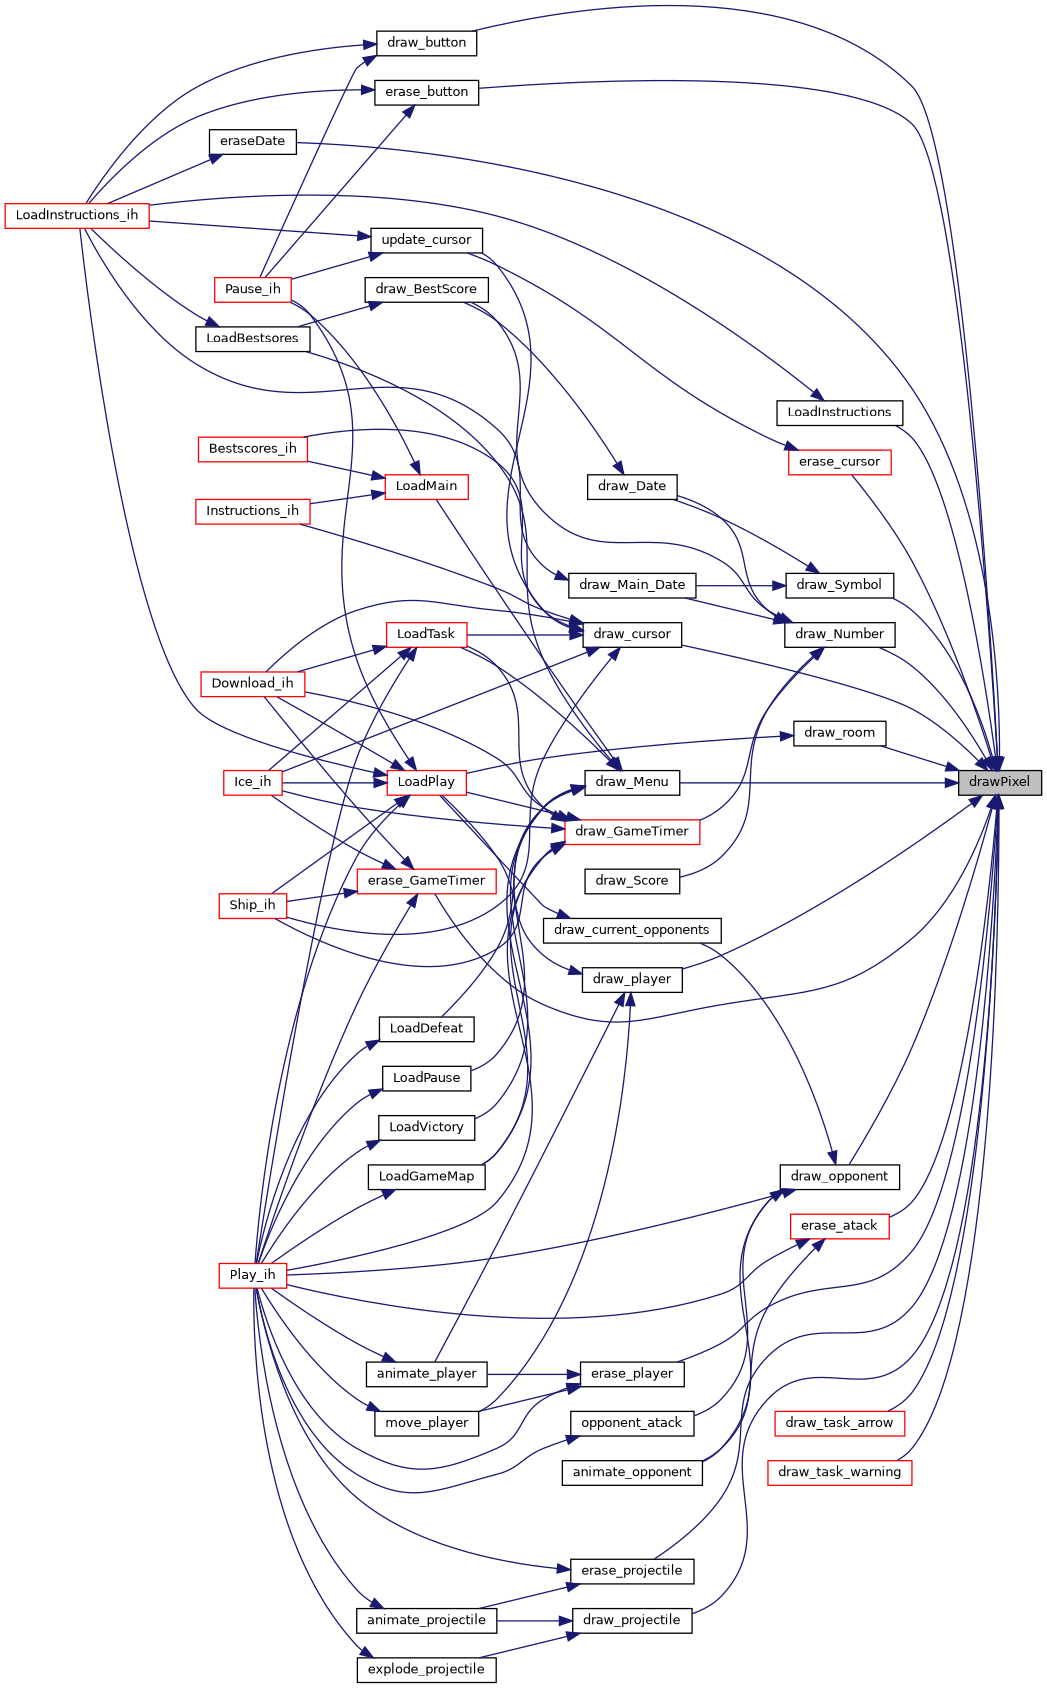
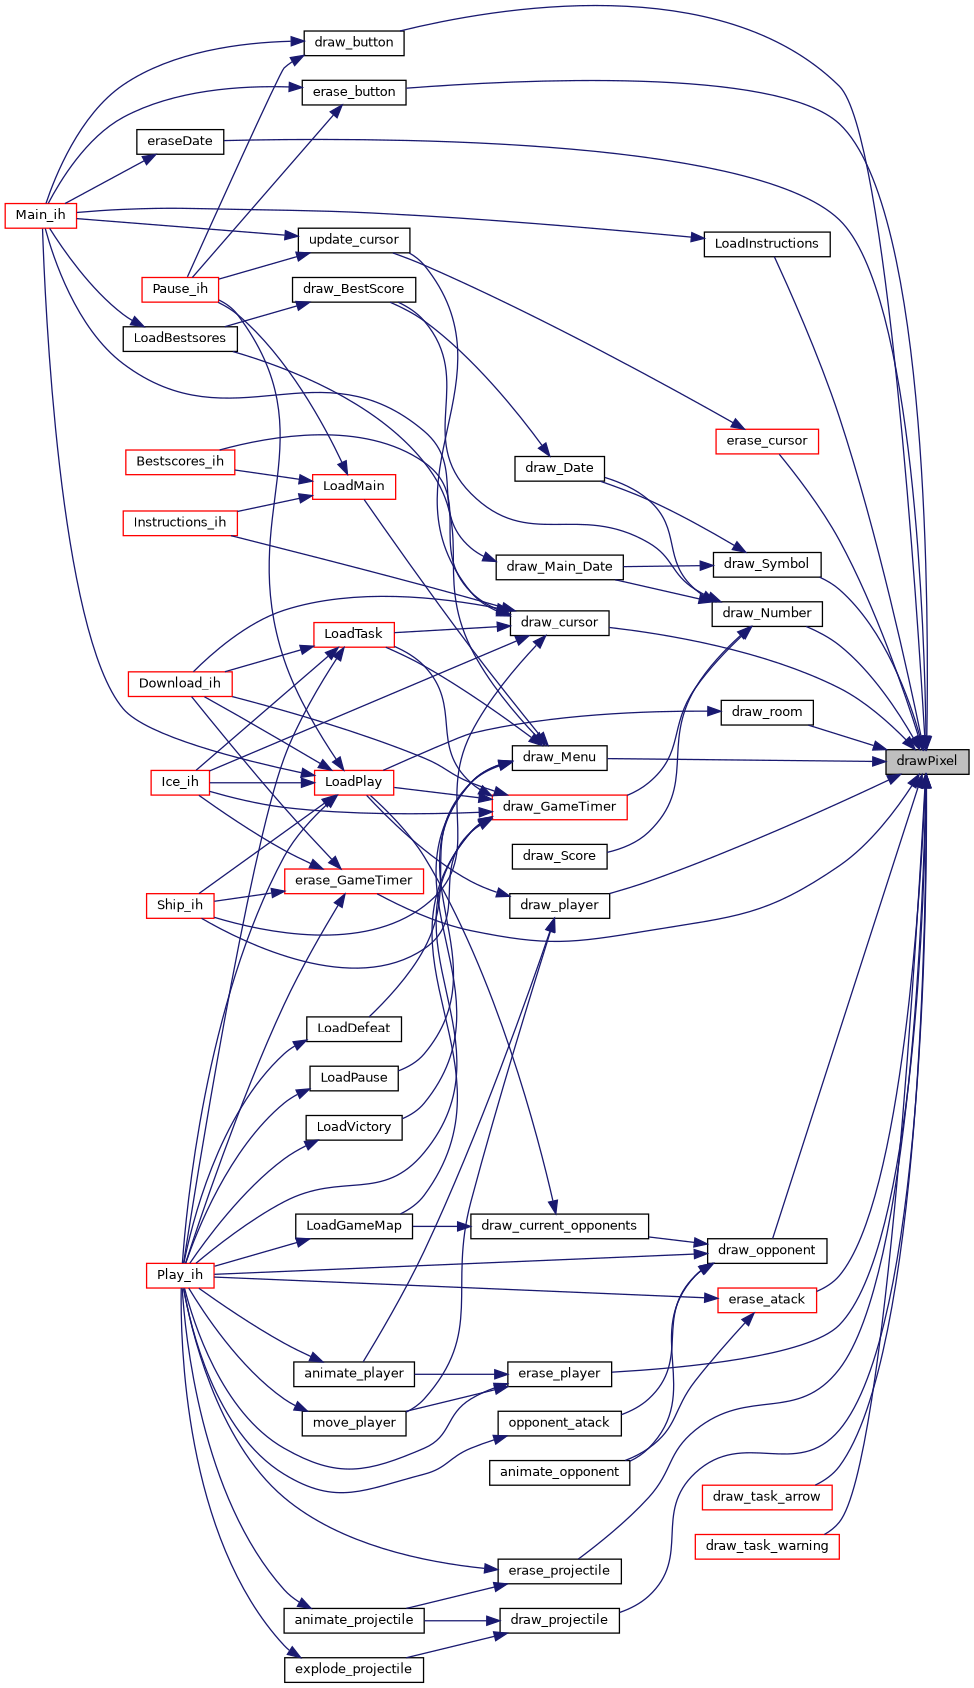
(77, 216) -> (41, 216)
(517, 972) -> (444, 1226)
